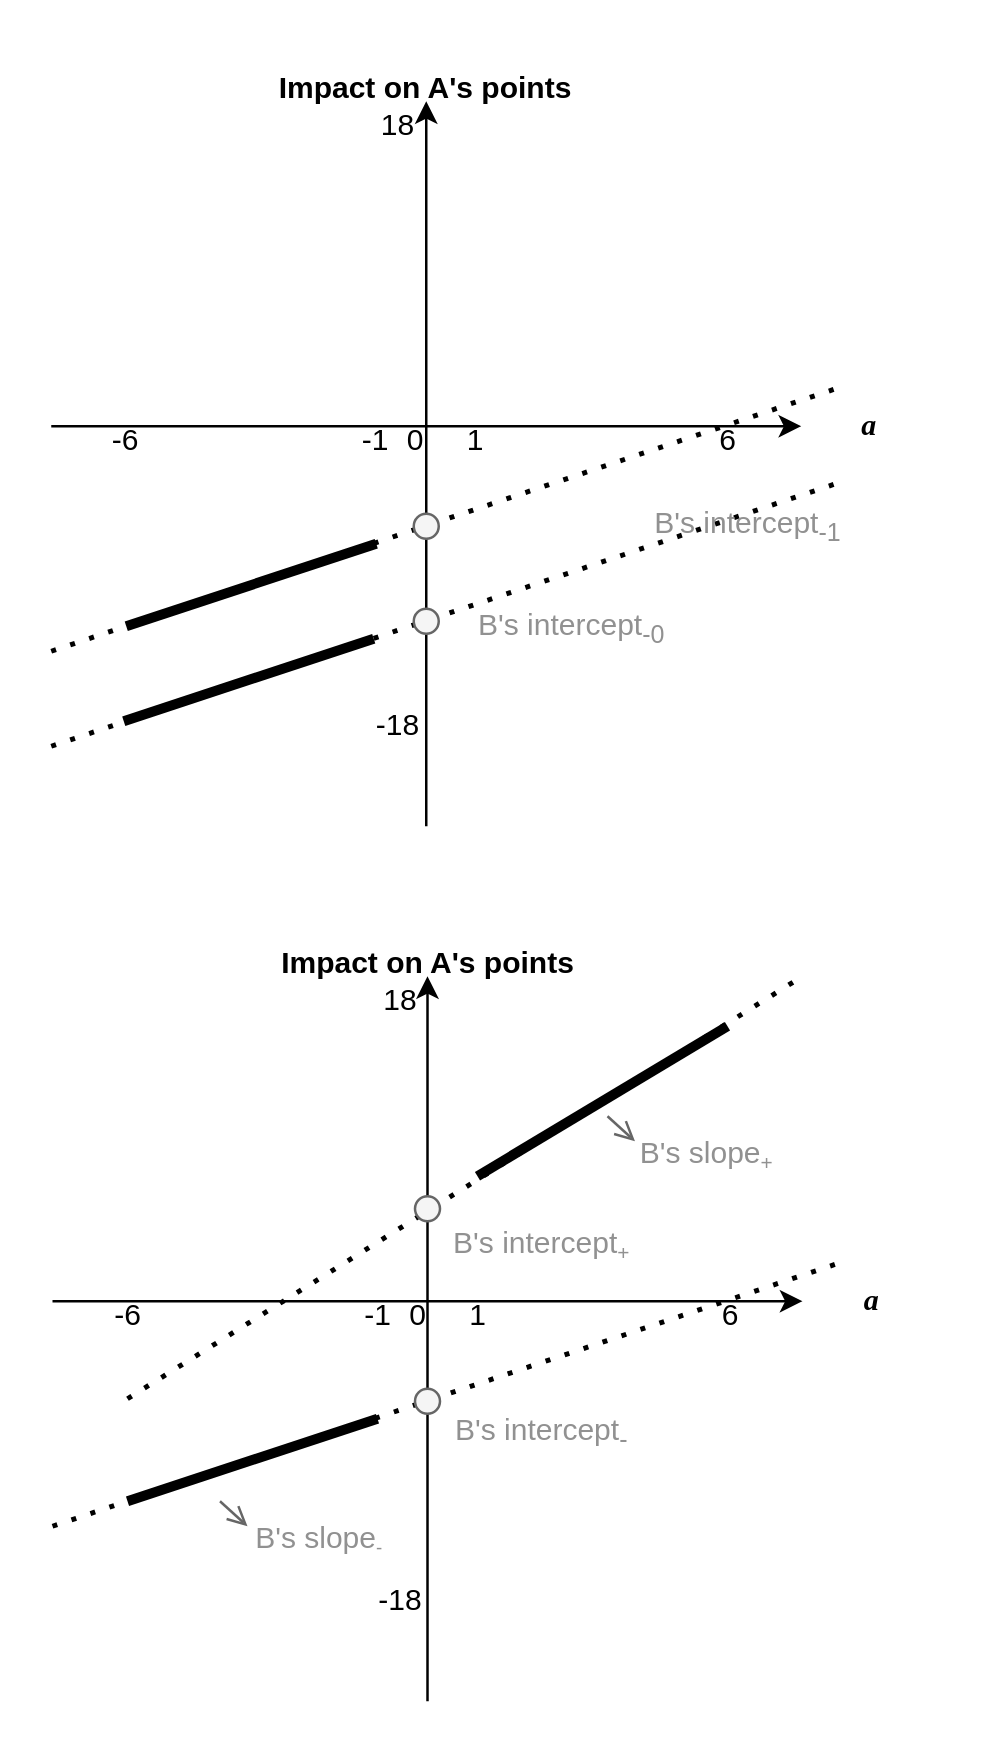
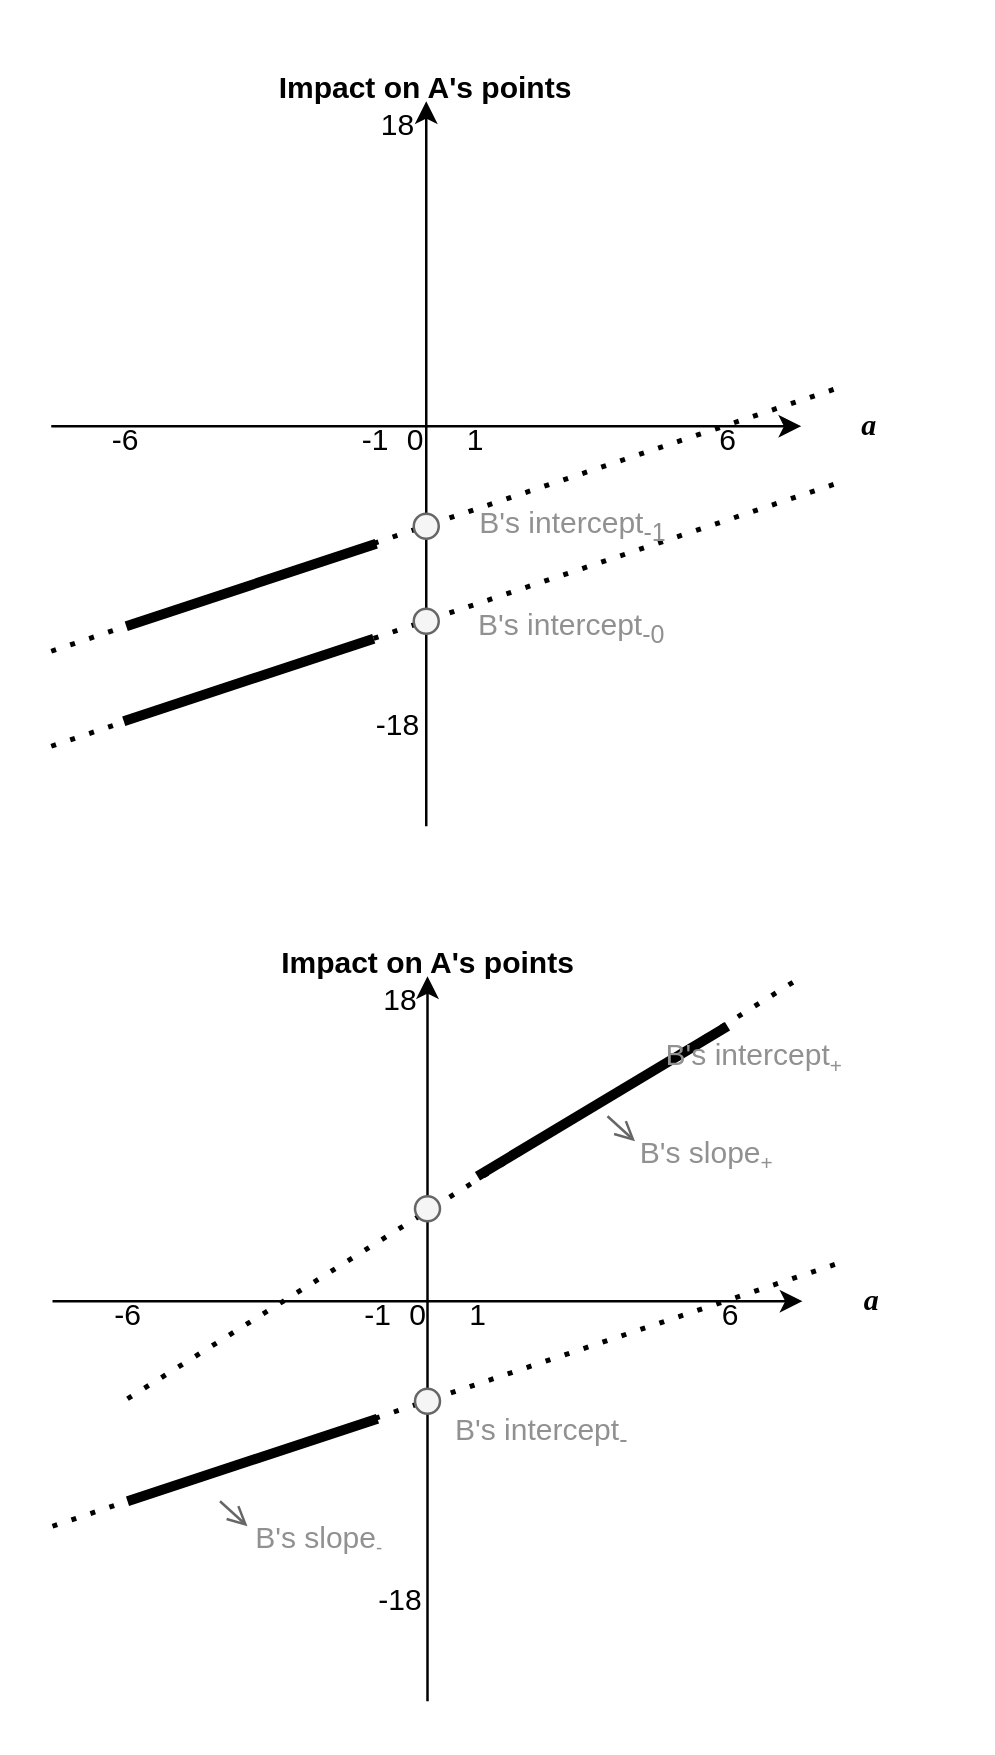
(748, 526) -> (573, 526)
(541, 1244) -> (754, 1056)
